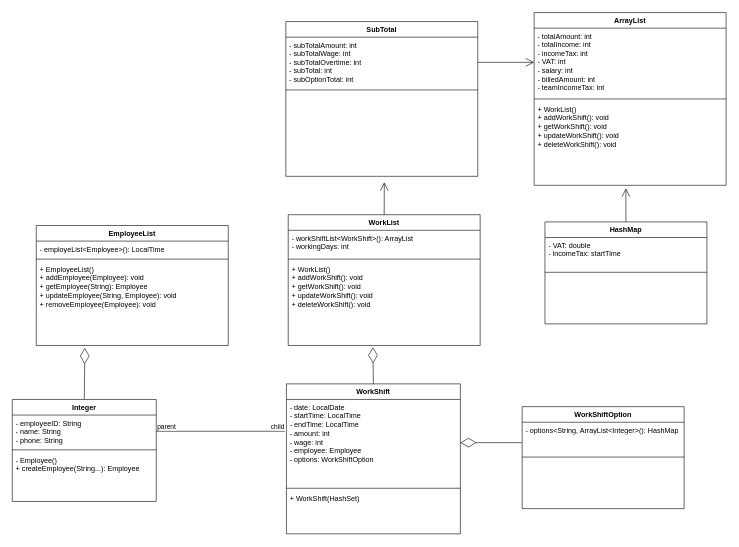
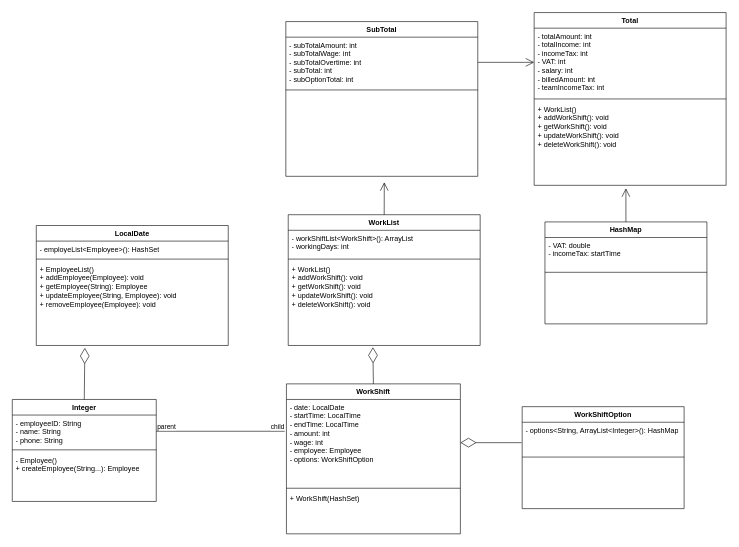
(630, 21) -> (630, 21)
(132, 234) -> (132, 234)
(105, 249) -> (103, 249)
